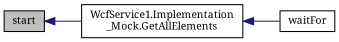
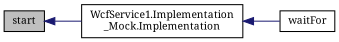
(162, 21) -> (162, 21)
